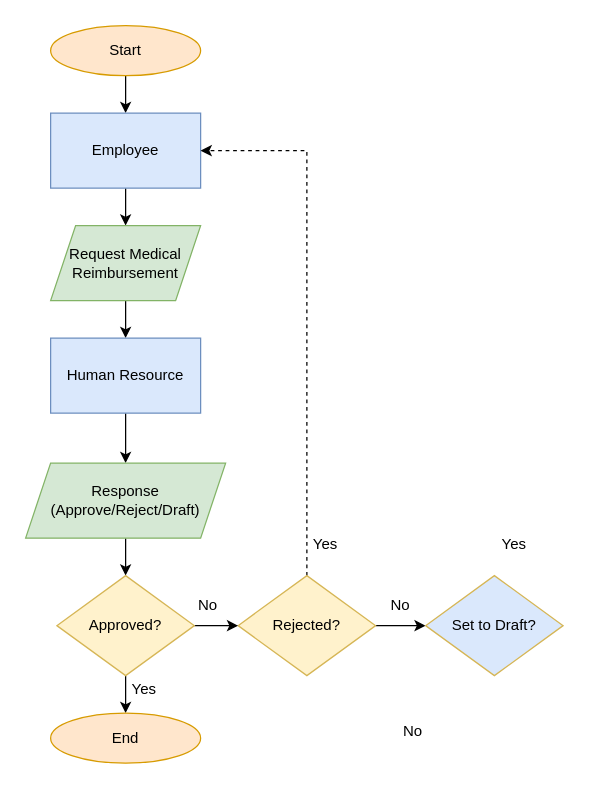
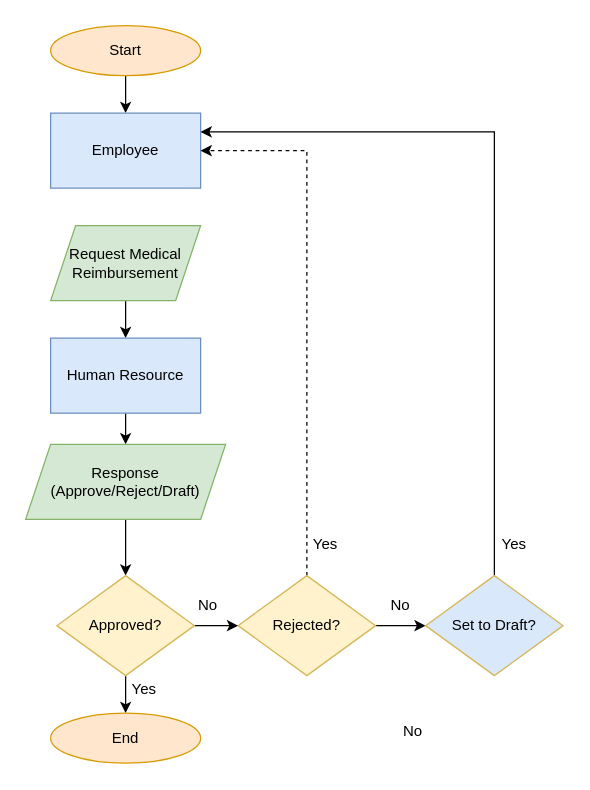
(126, 211) -> none
none -> (494, 211)
(126, 501) -> (126, 482)
